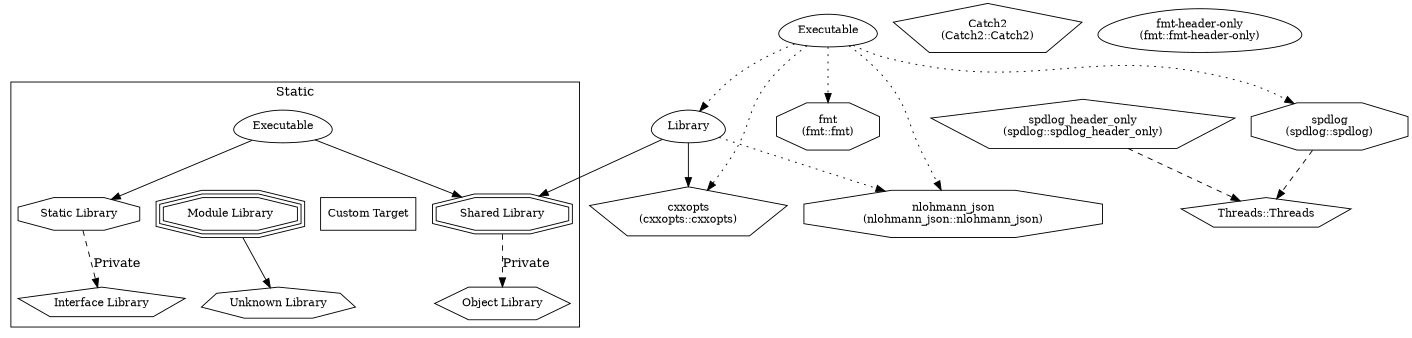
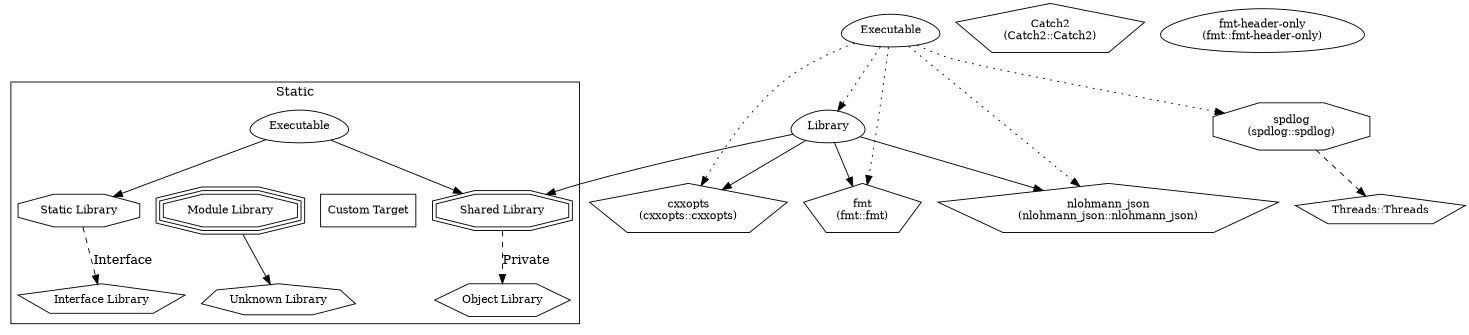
(828, 126) -> (863, 211)
(1083, 126) -> none
none -> (842, 160)
(798, 163) -> (947, 162)
(953, 214) -> (1108, 211)
(117, 264) -> (123, 261)
